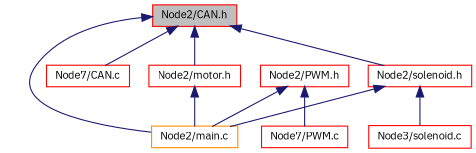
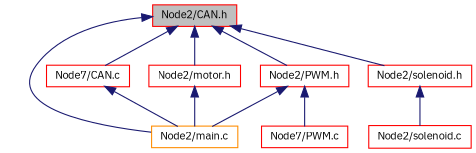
none -> (255, 48)
(295, 110) -> (146, 109)
(420, 137) -> (420, 137)
